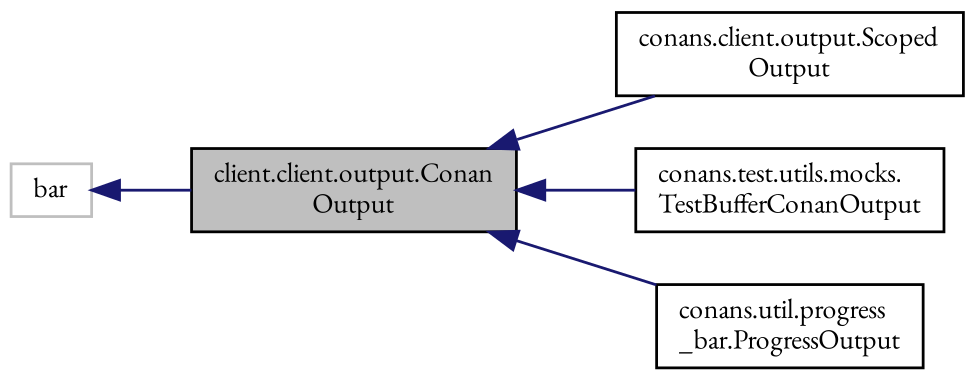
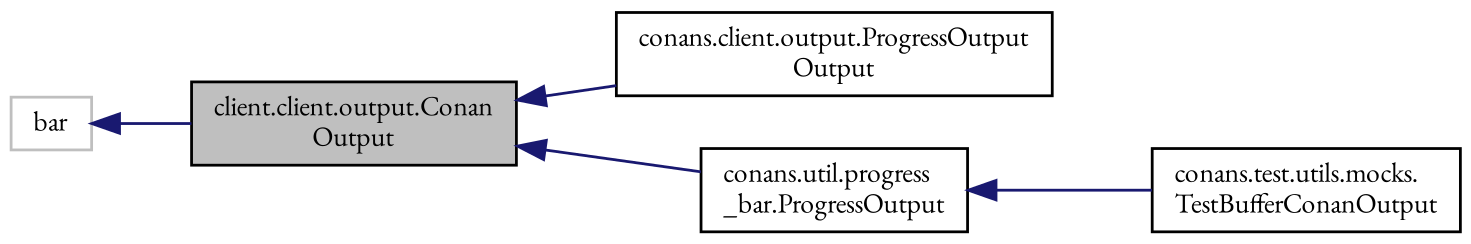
(790, 54) -> (834, 54)
(590, 190) -> (1074, 190)
